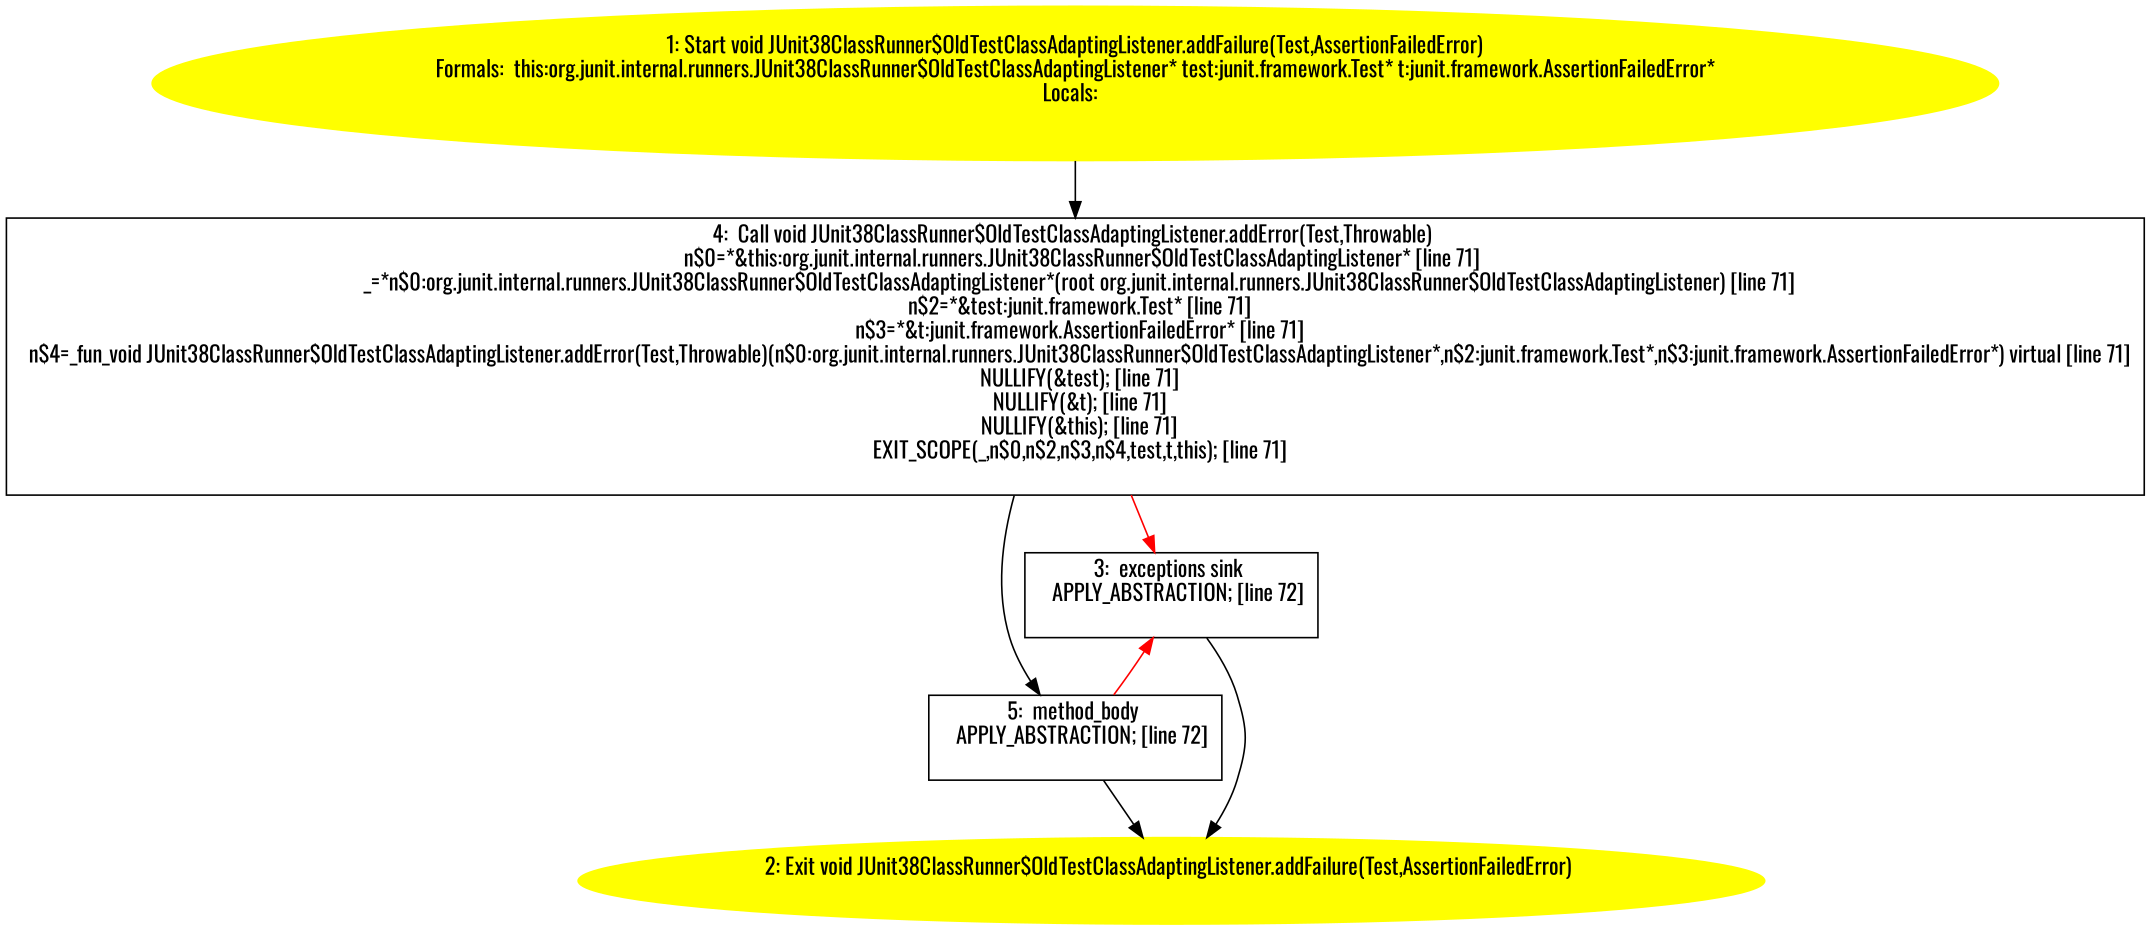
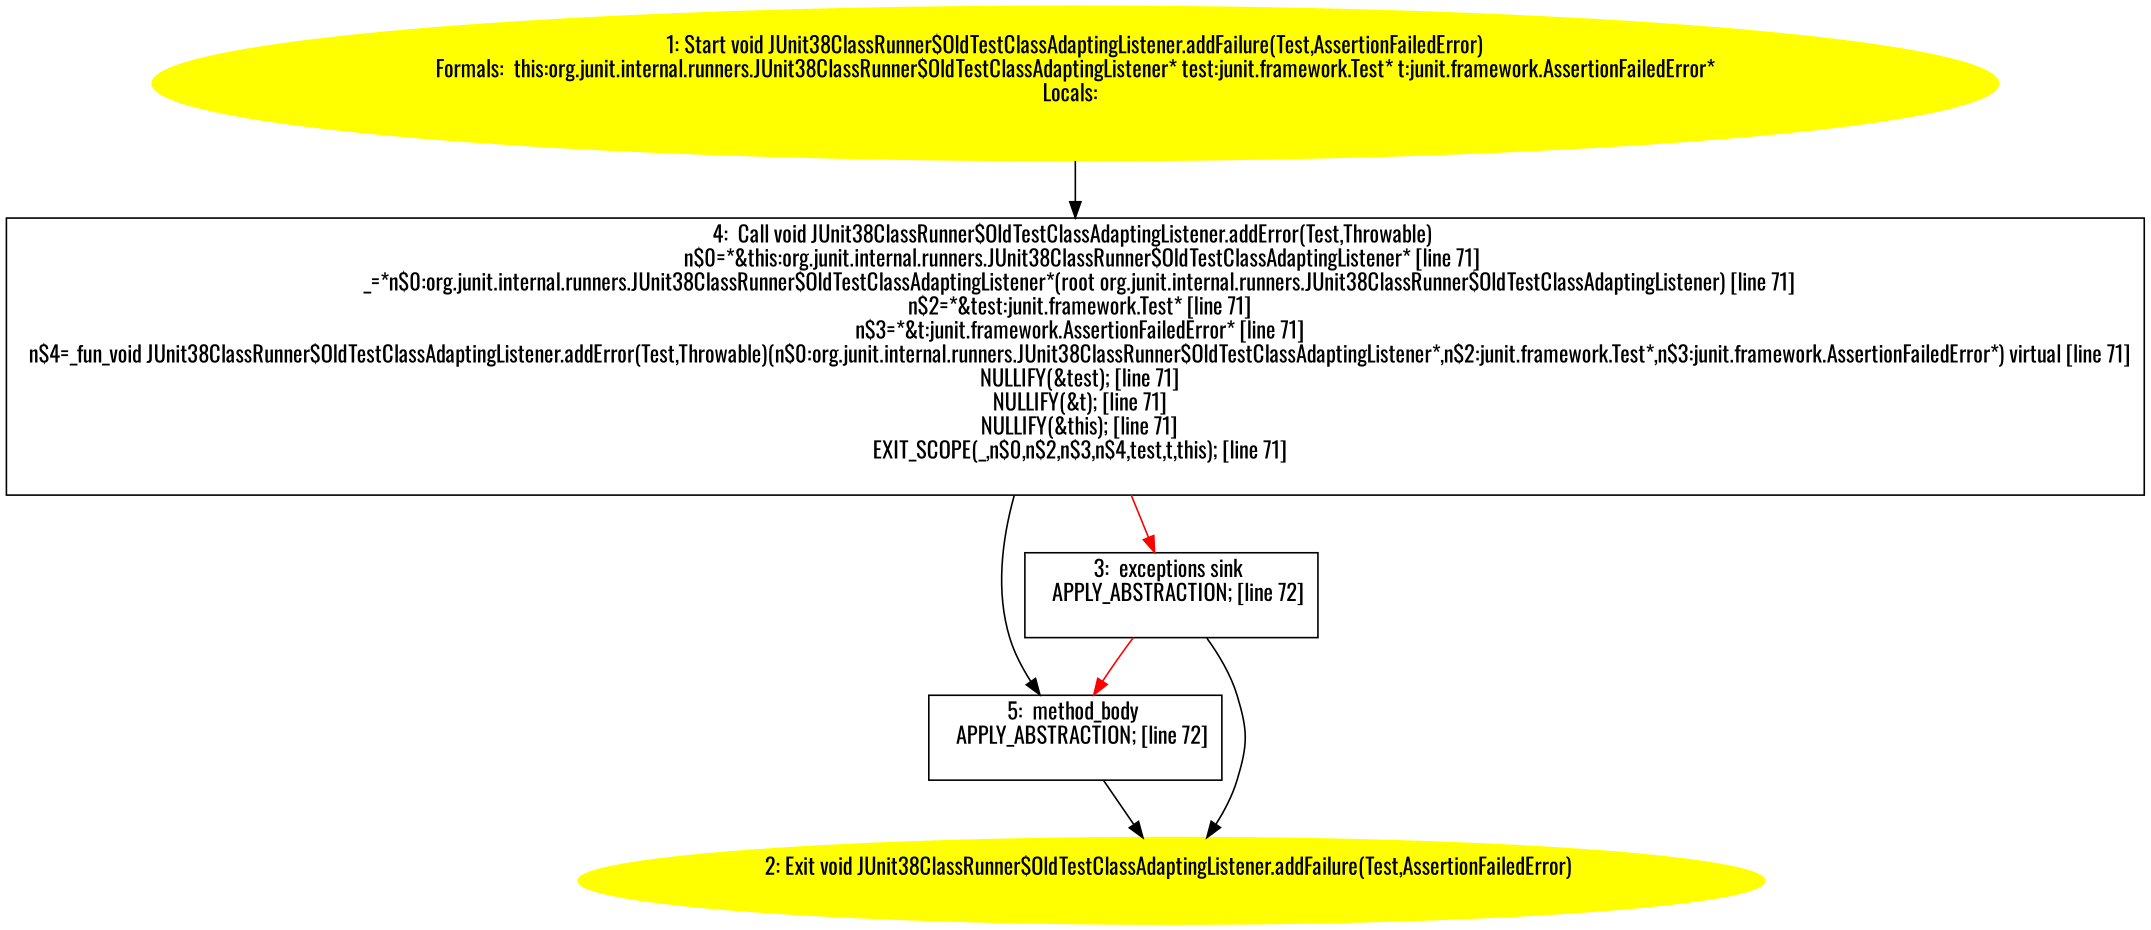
(1129, 673) -> (1118, 659)
